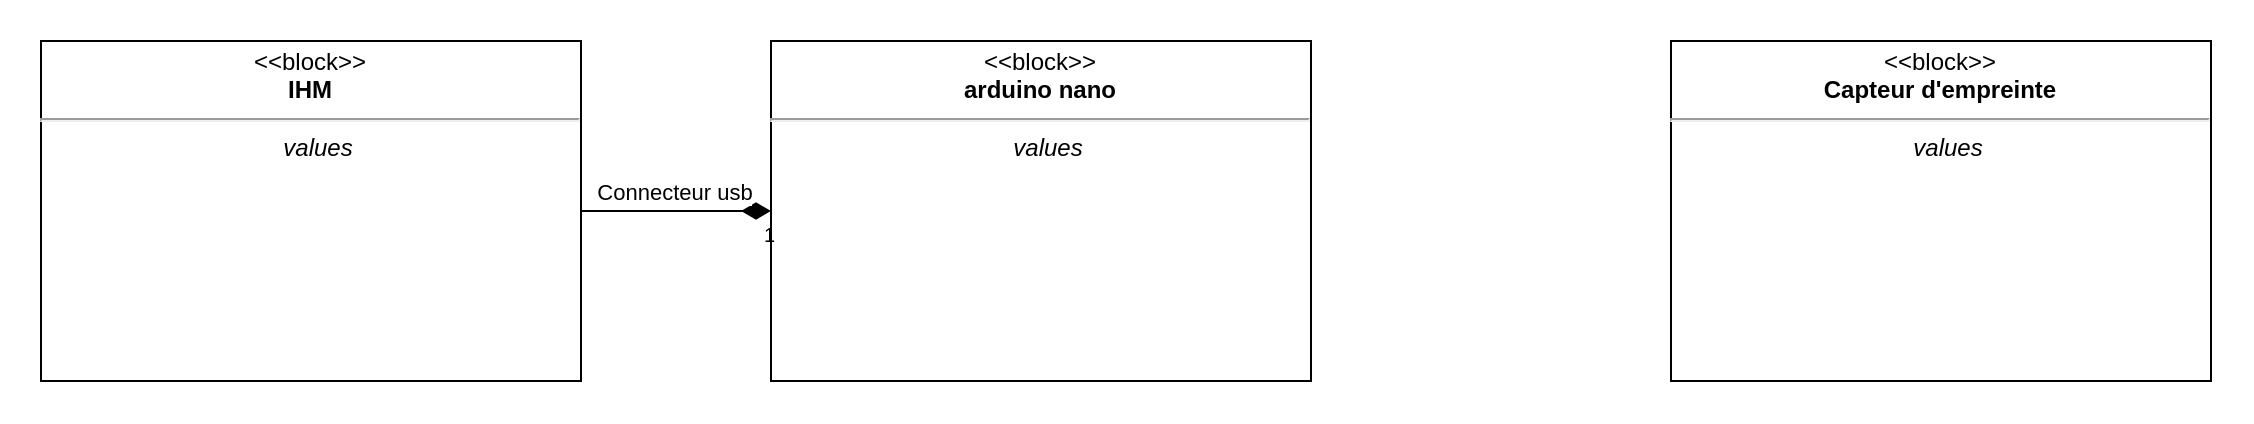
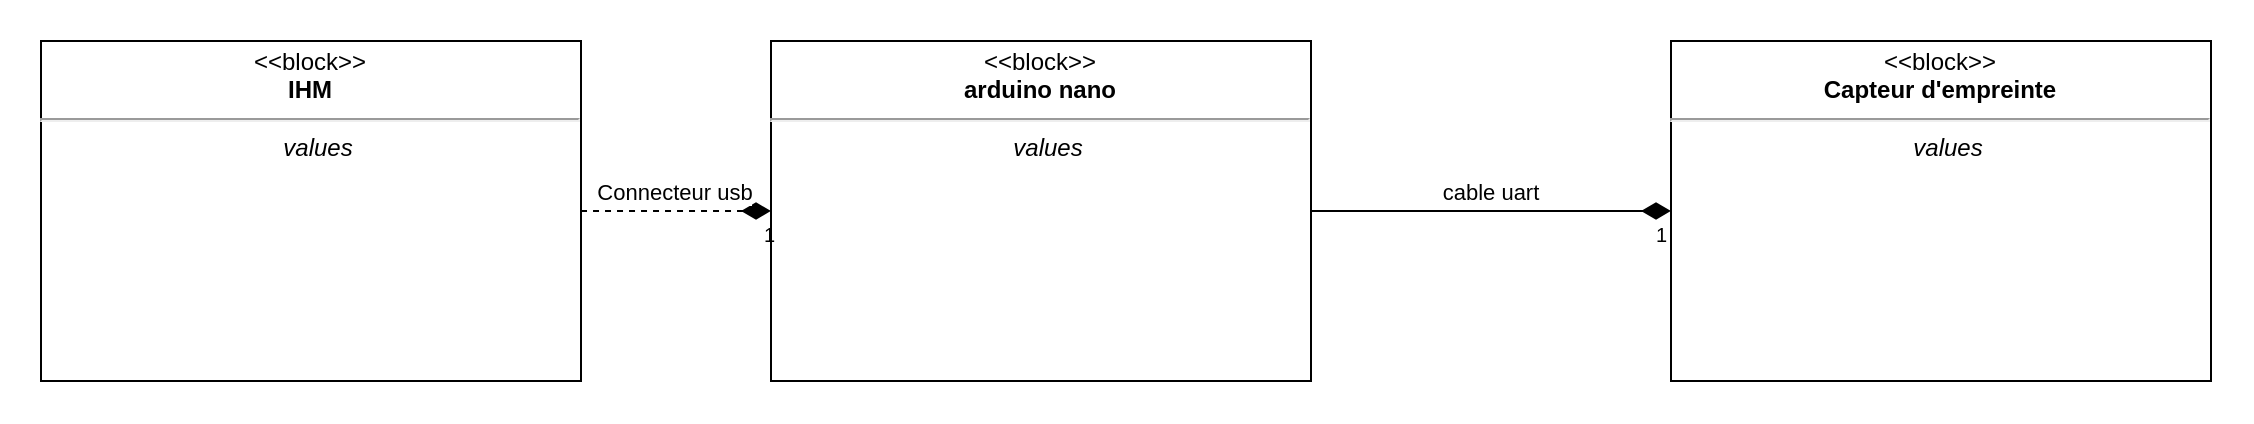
(662, 211) -> (662, 211)
none -> (1477, 211)
